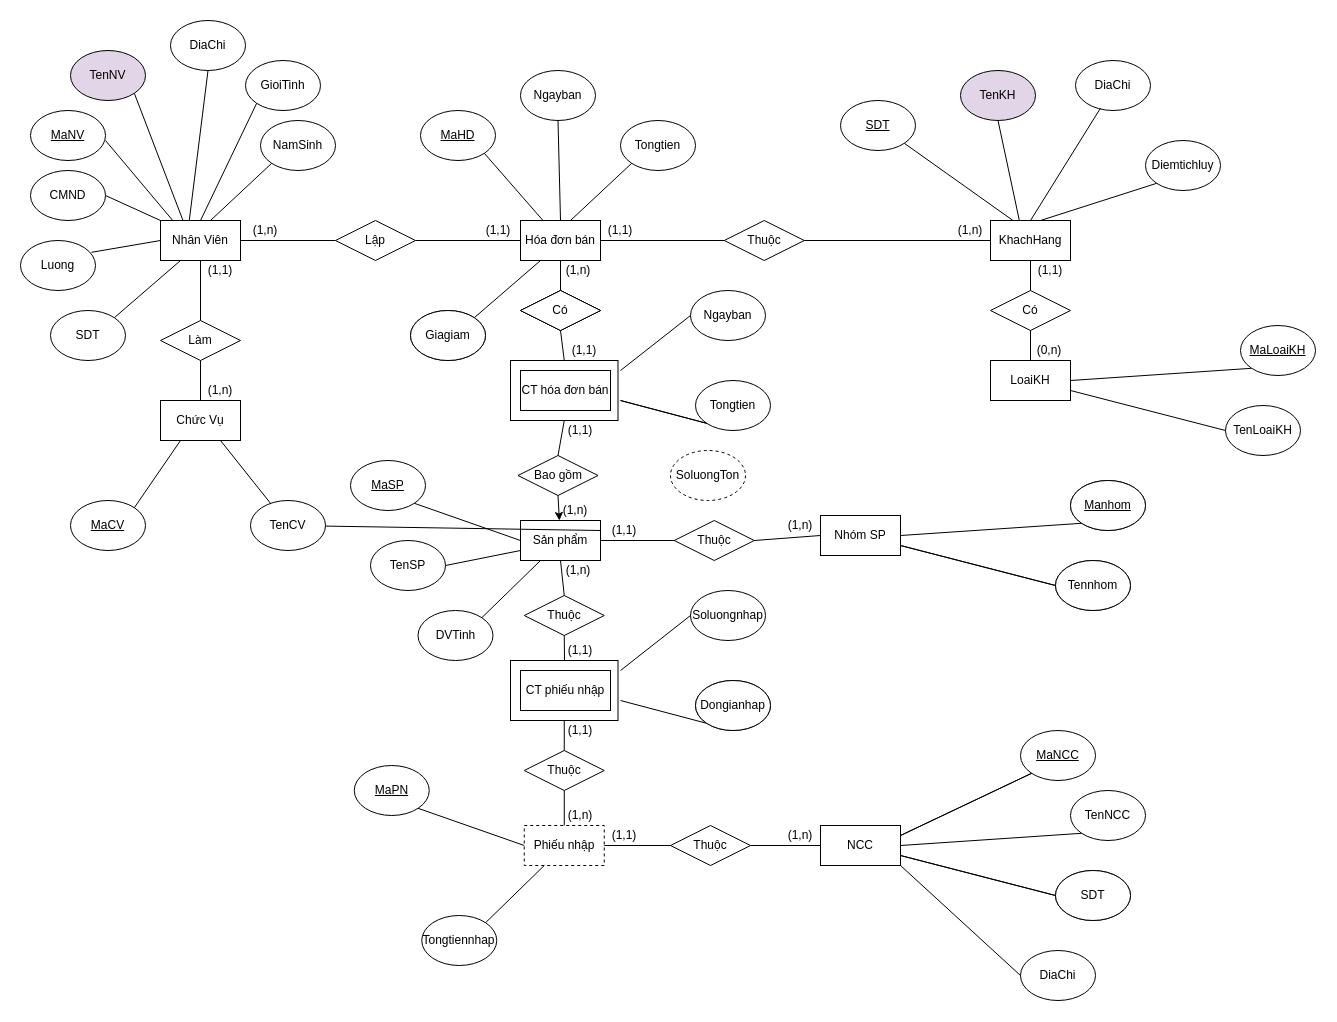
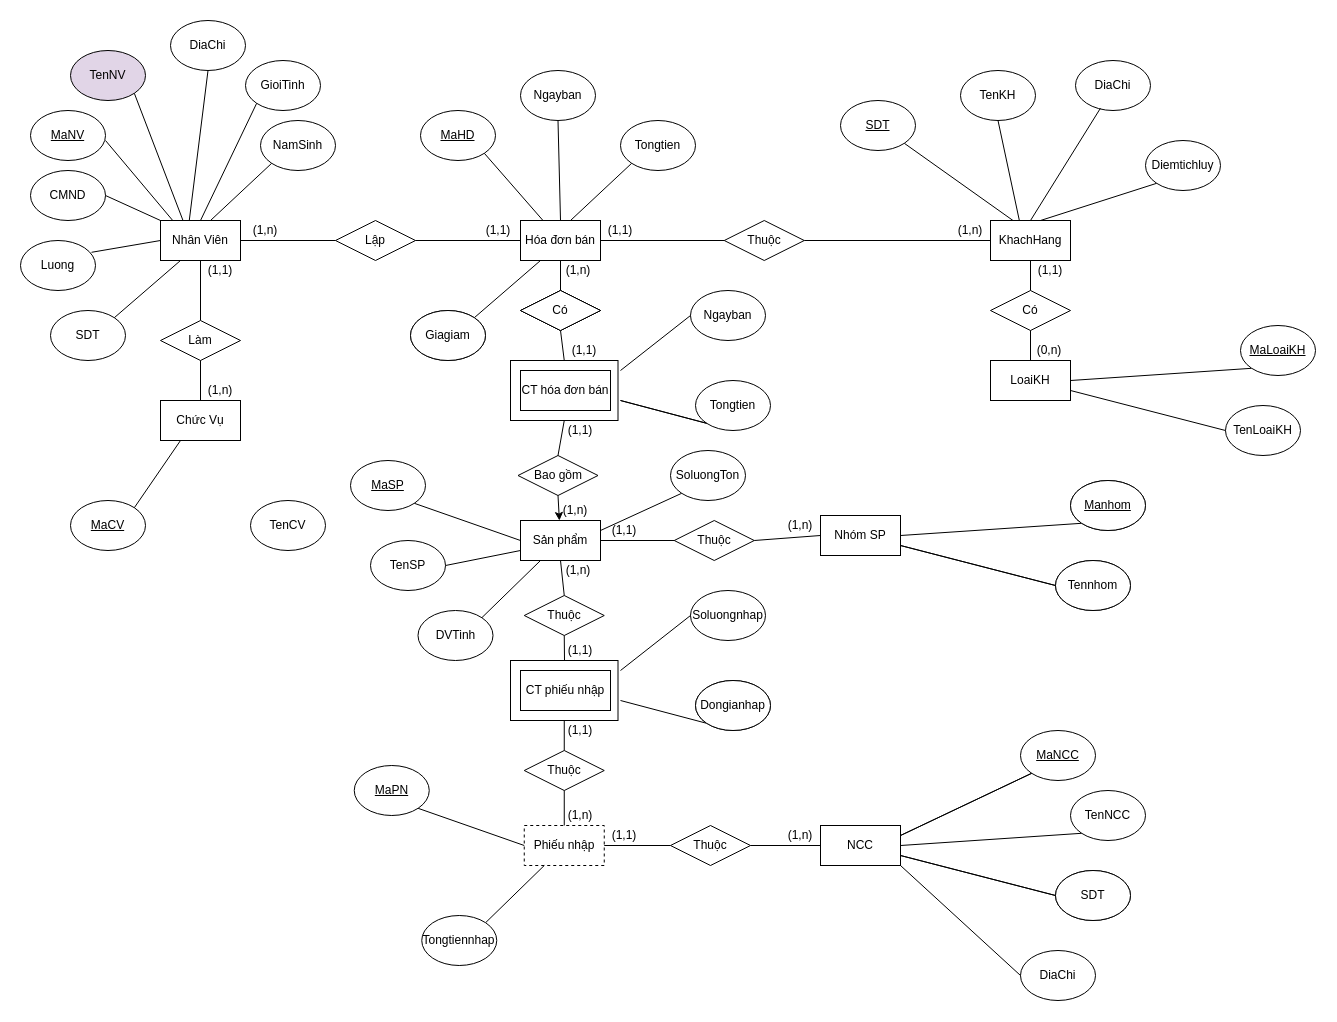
(998, 96) -> (998, 96)
(245, 472) -> none
(708, 476) -> (708, 476)
(463, 528) -> (641, 512)
